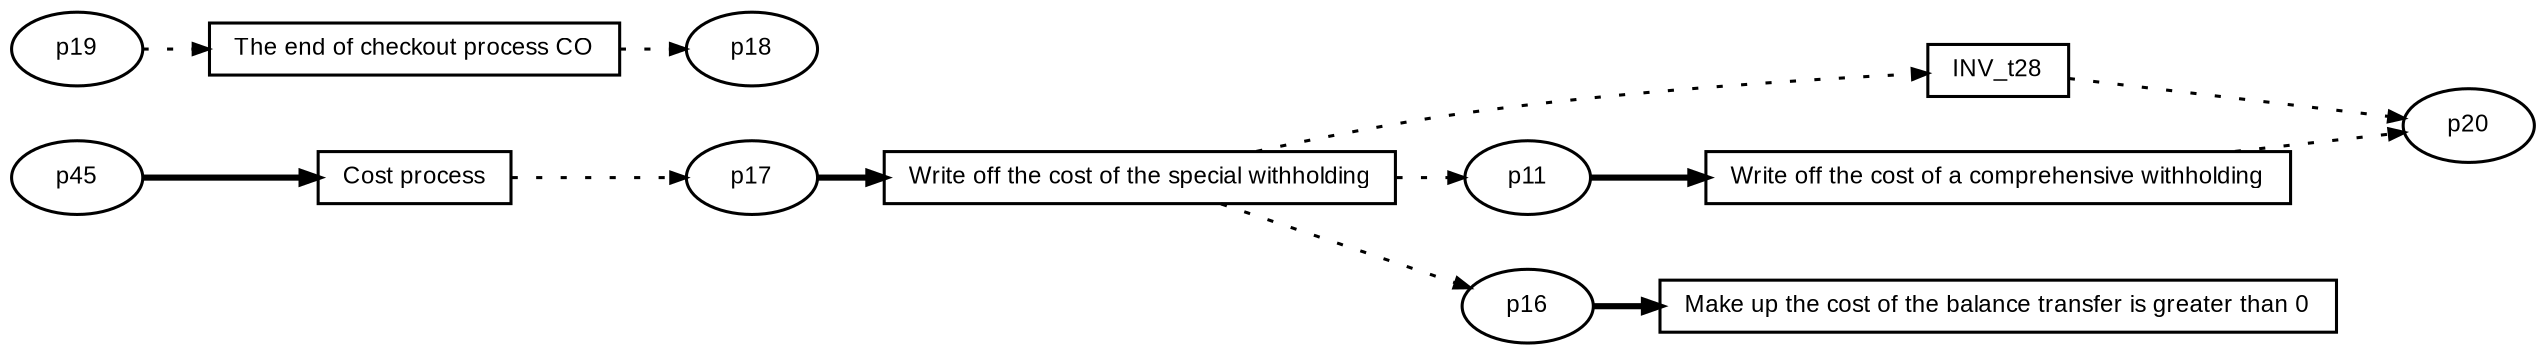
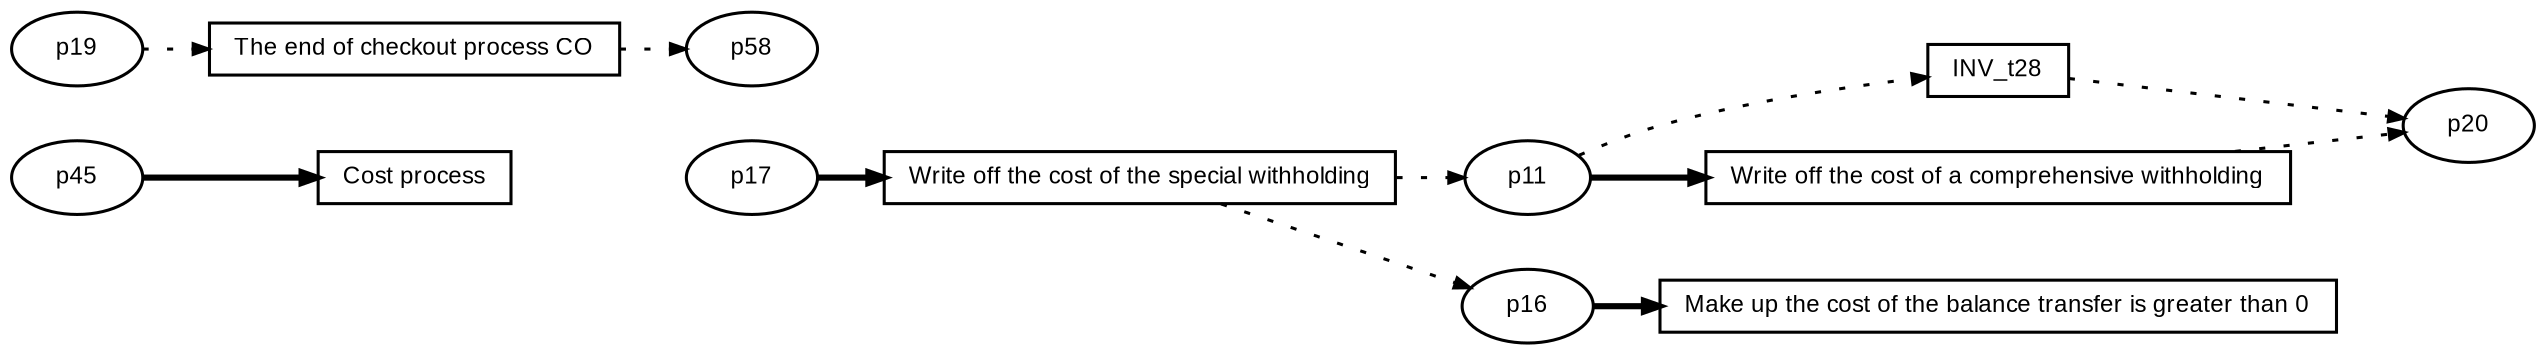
(752, 49) -> (752, 49)
(1582, 99) -> (1743, 106)
(591, 178) -> none
